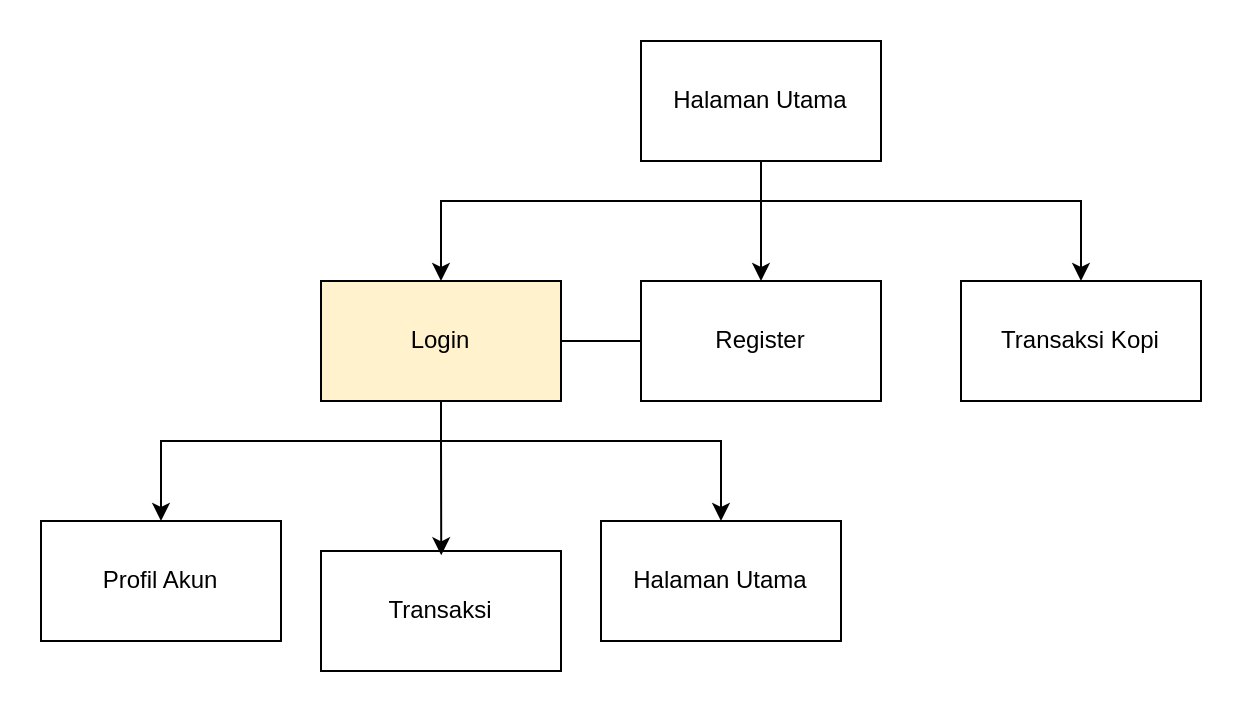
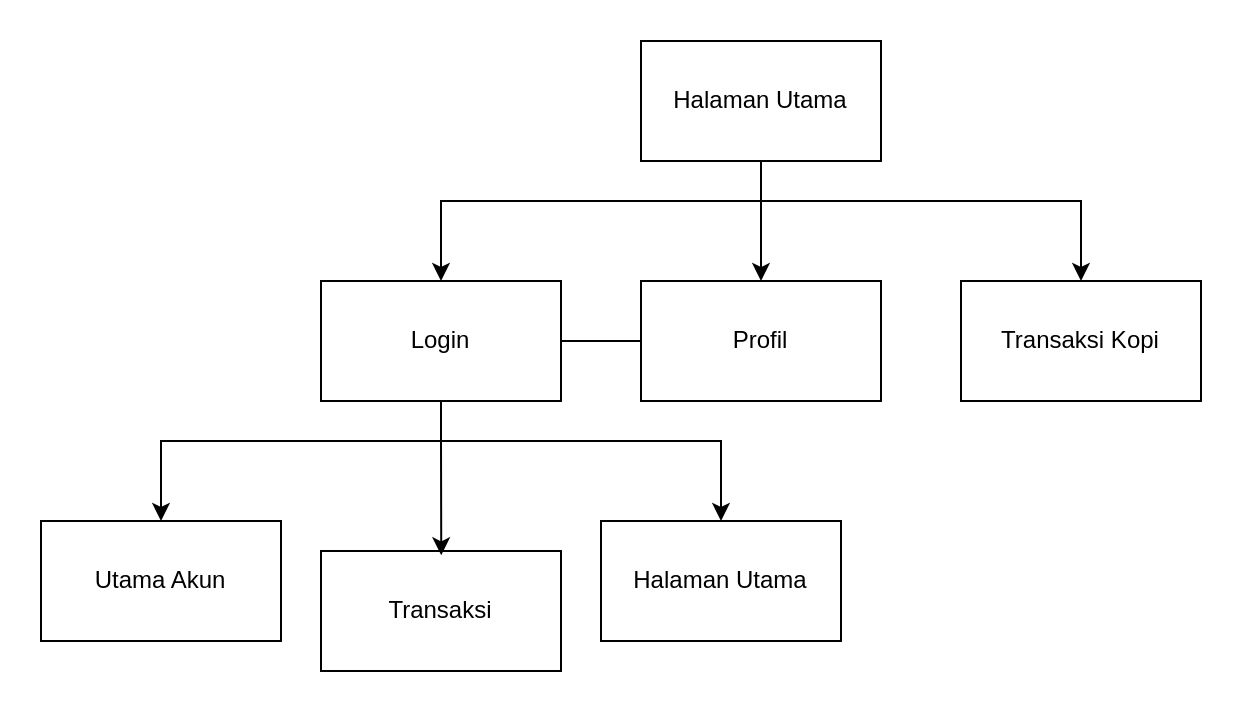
(441, 341) -> (441, 341)
(761, 341) -> (761, 341)
(161, 581) -> (161, 581)
